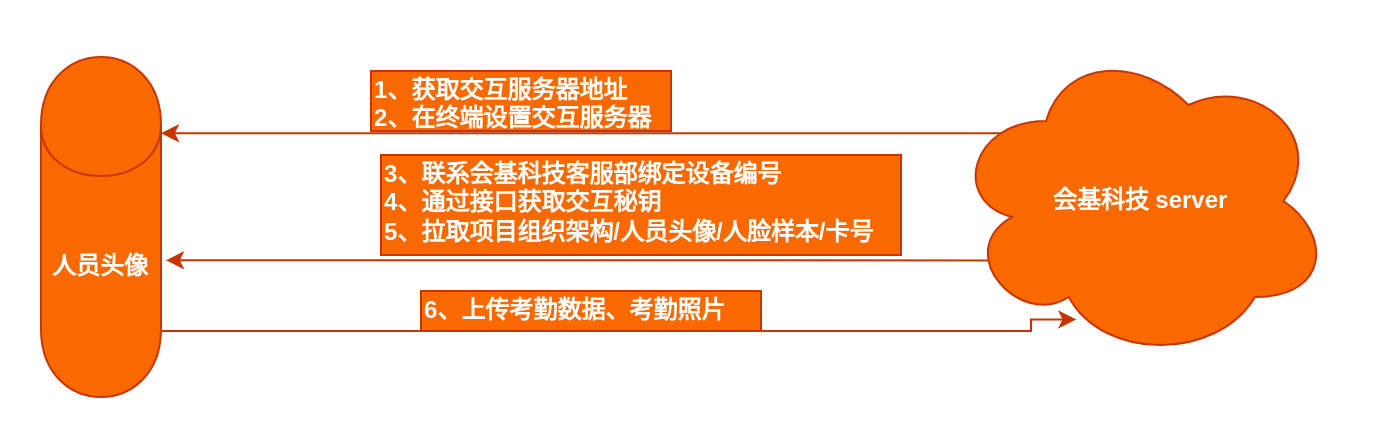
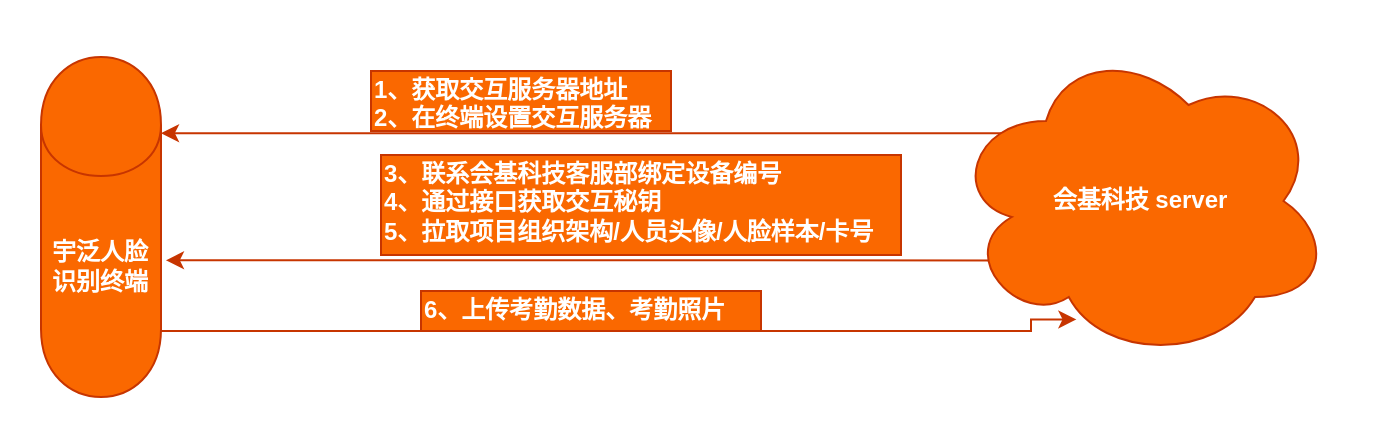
(101, 267) -> (101, 267)
